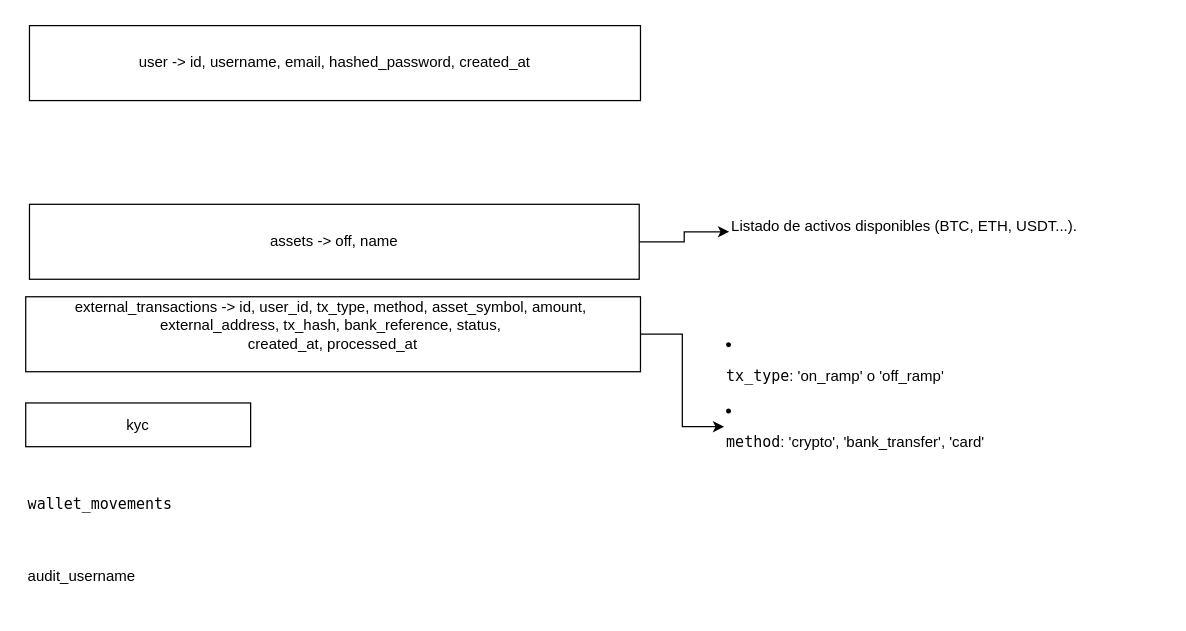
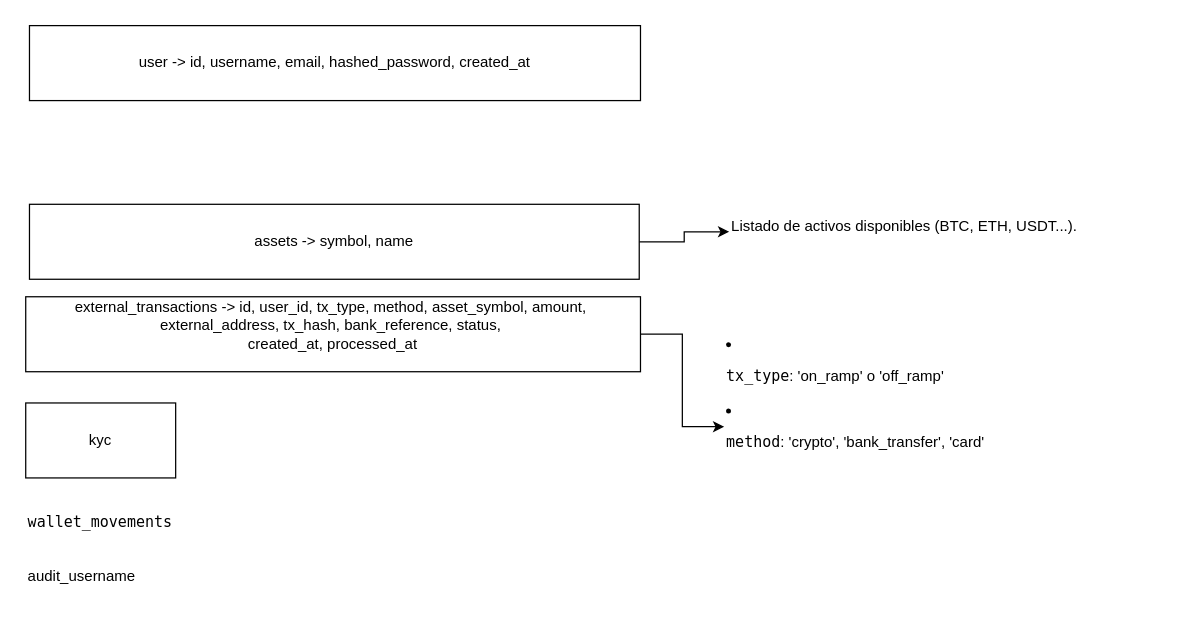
(334, 242) -> (334, 242)
(138, 425) -> (101, 441)
(115, 511) -> (115, 529)
